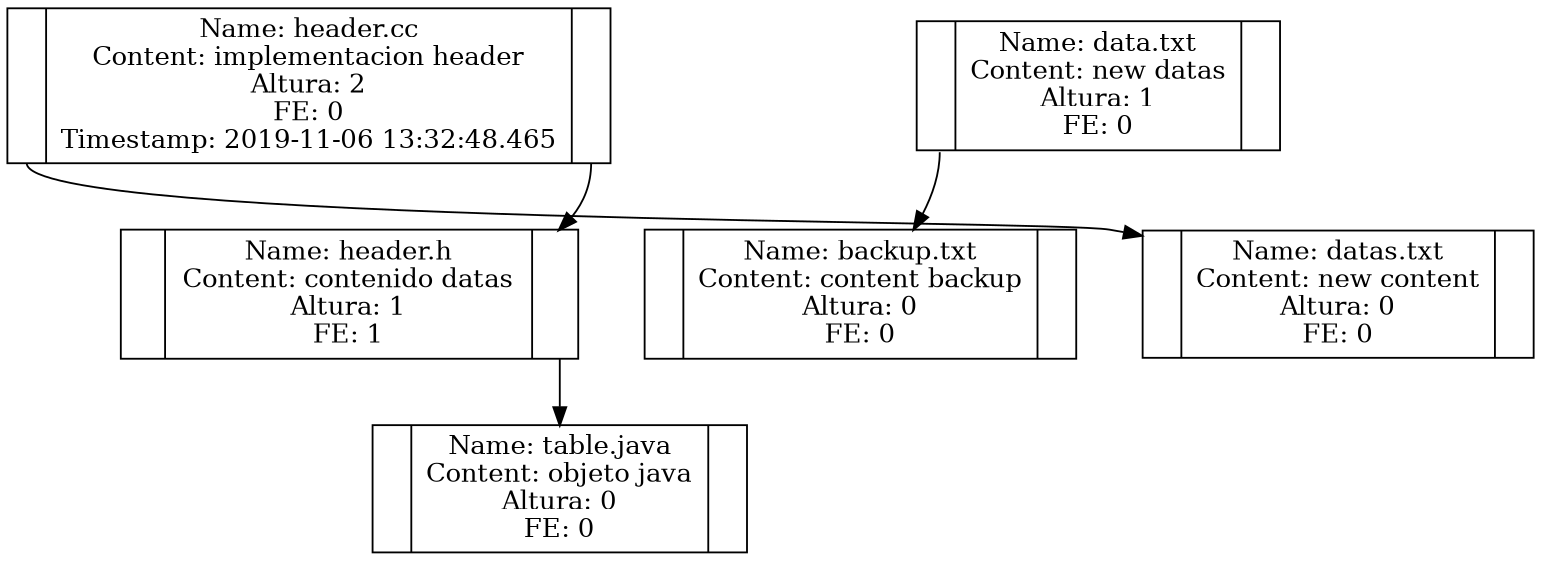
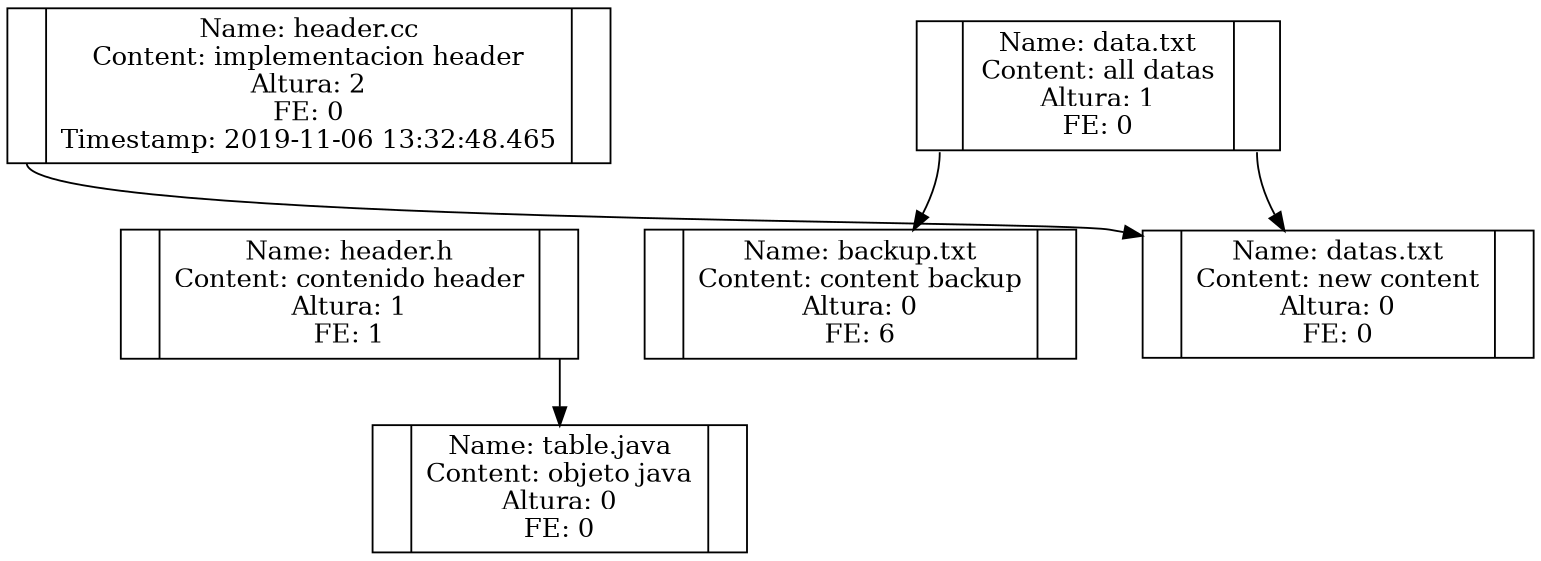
(1098, 71) -> (1098, 71)
none -> (1262, 184)
(586, 192) -> none
(349, 279) -> (350, 279)
(860, 335) -> (860, 335)
